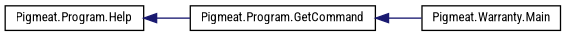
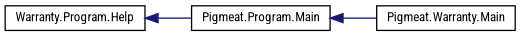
(74, 18) -> (75, 18)
(283, 18) -> (261, 18)
